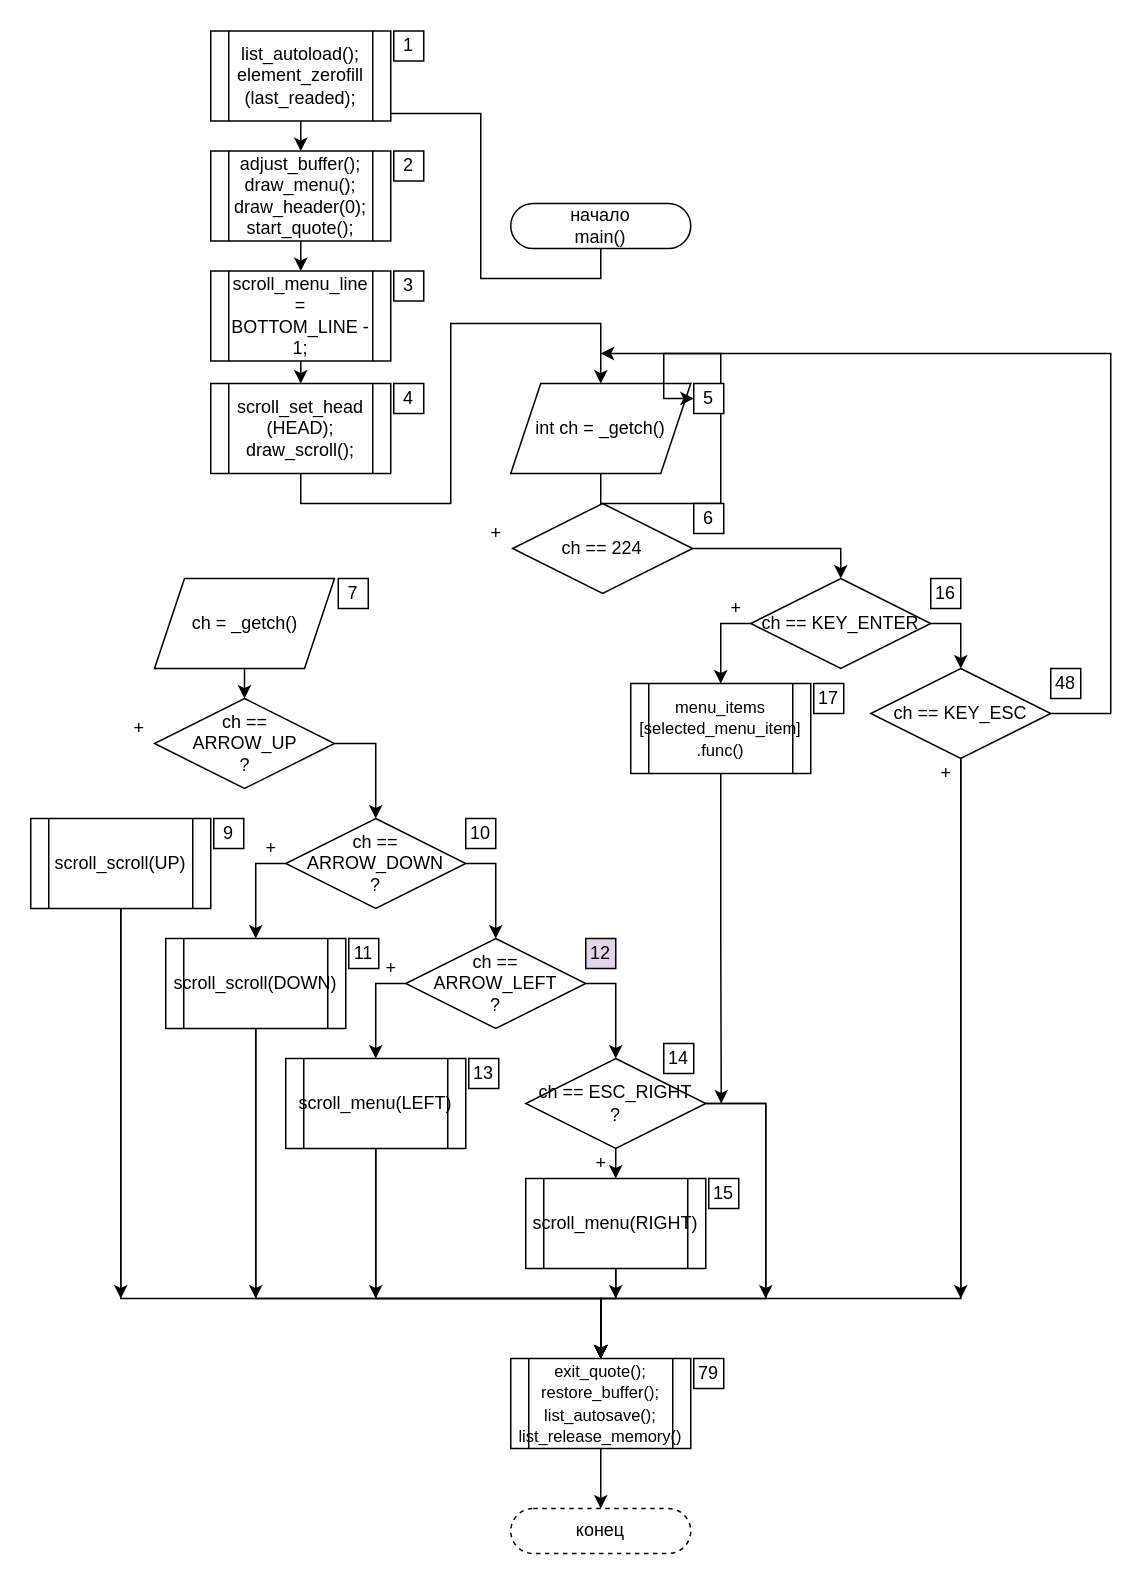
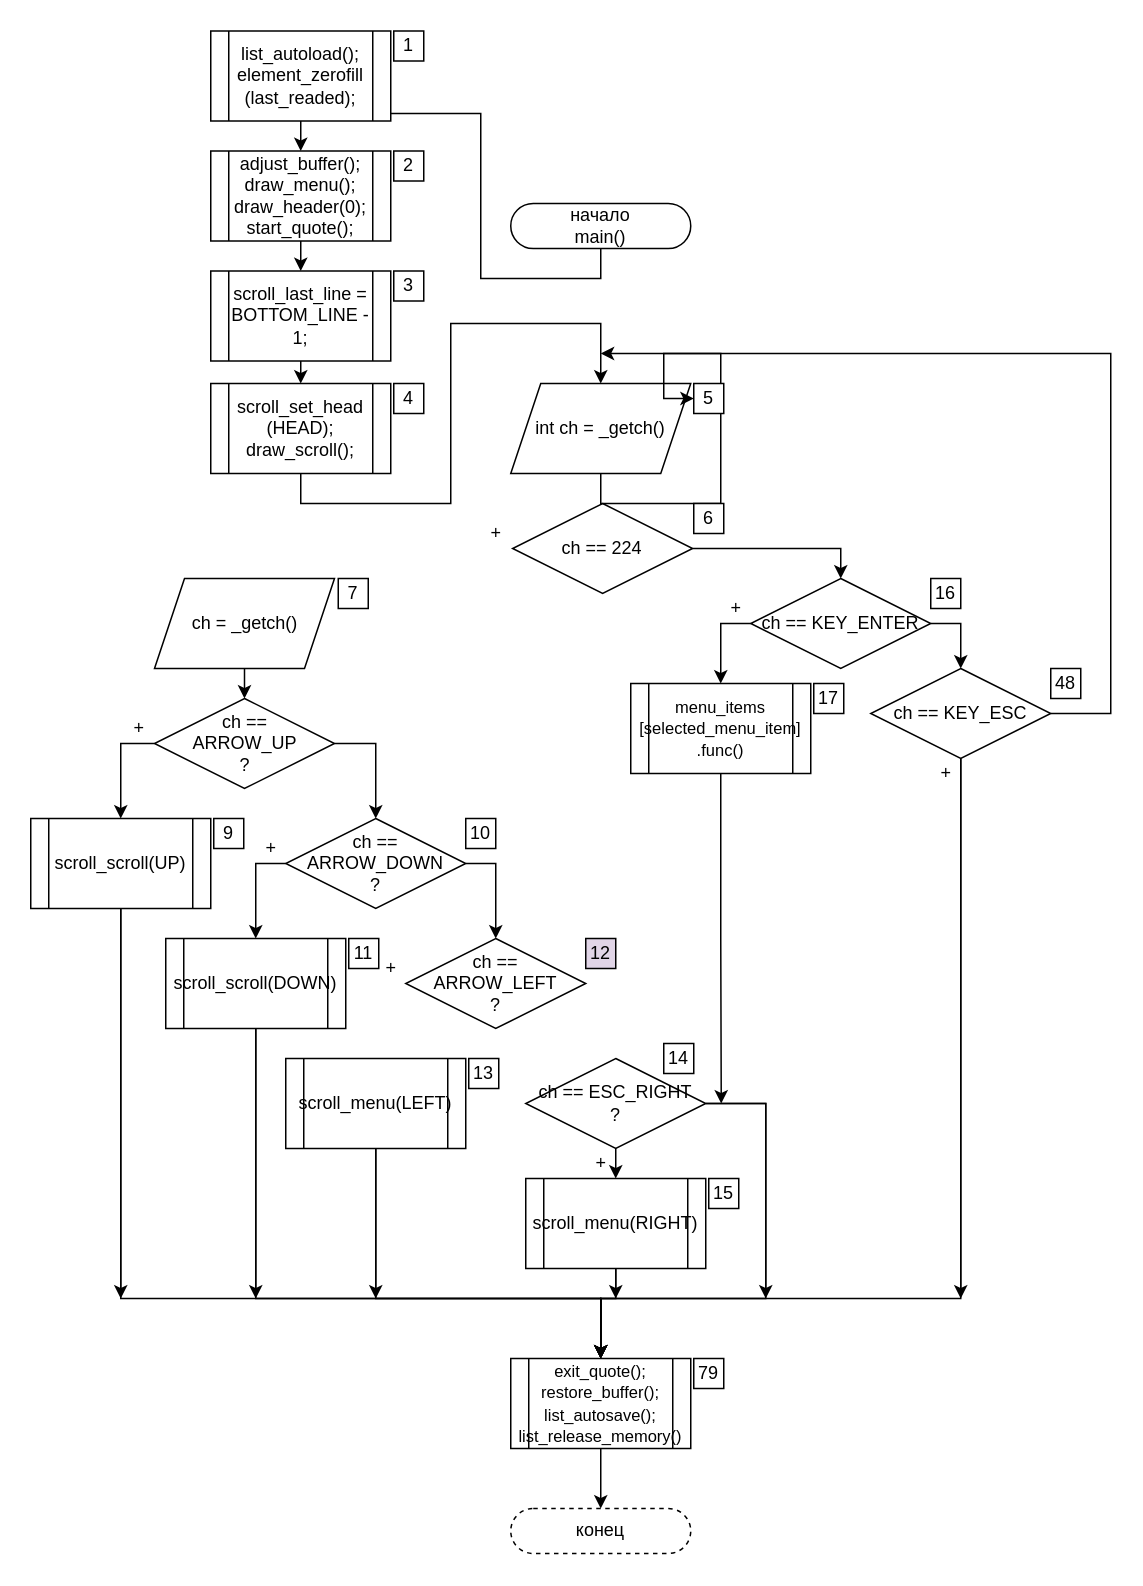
(301, 316) -> (301, 316)
none -> (121, 759)
(376, 1000) -> none
(616, 1000) -> none
